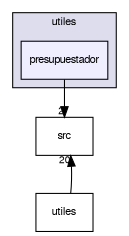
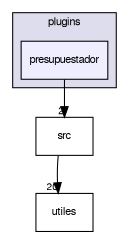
(64, 23) -> (64, 23)
(72, 180) -> (57, 169)
